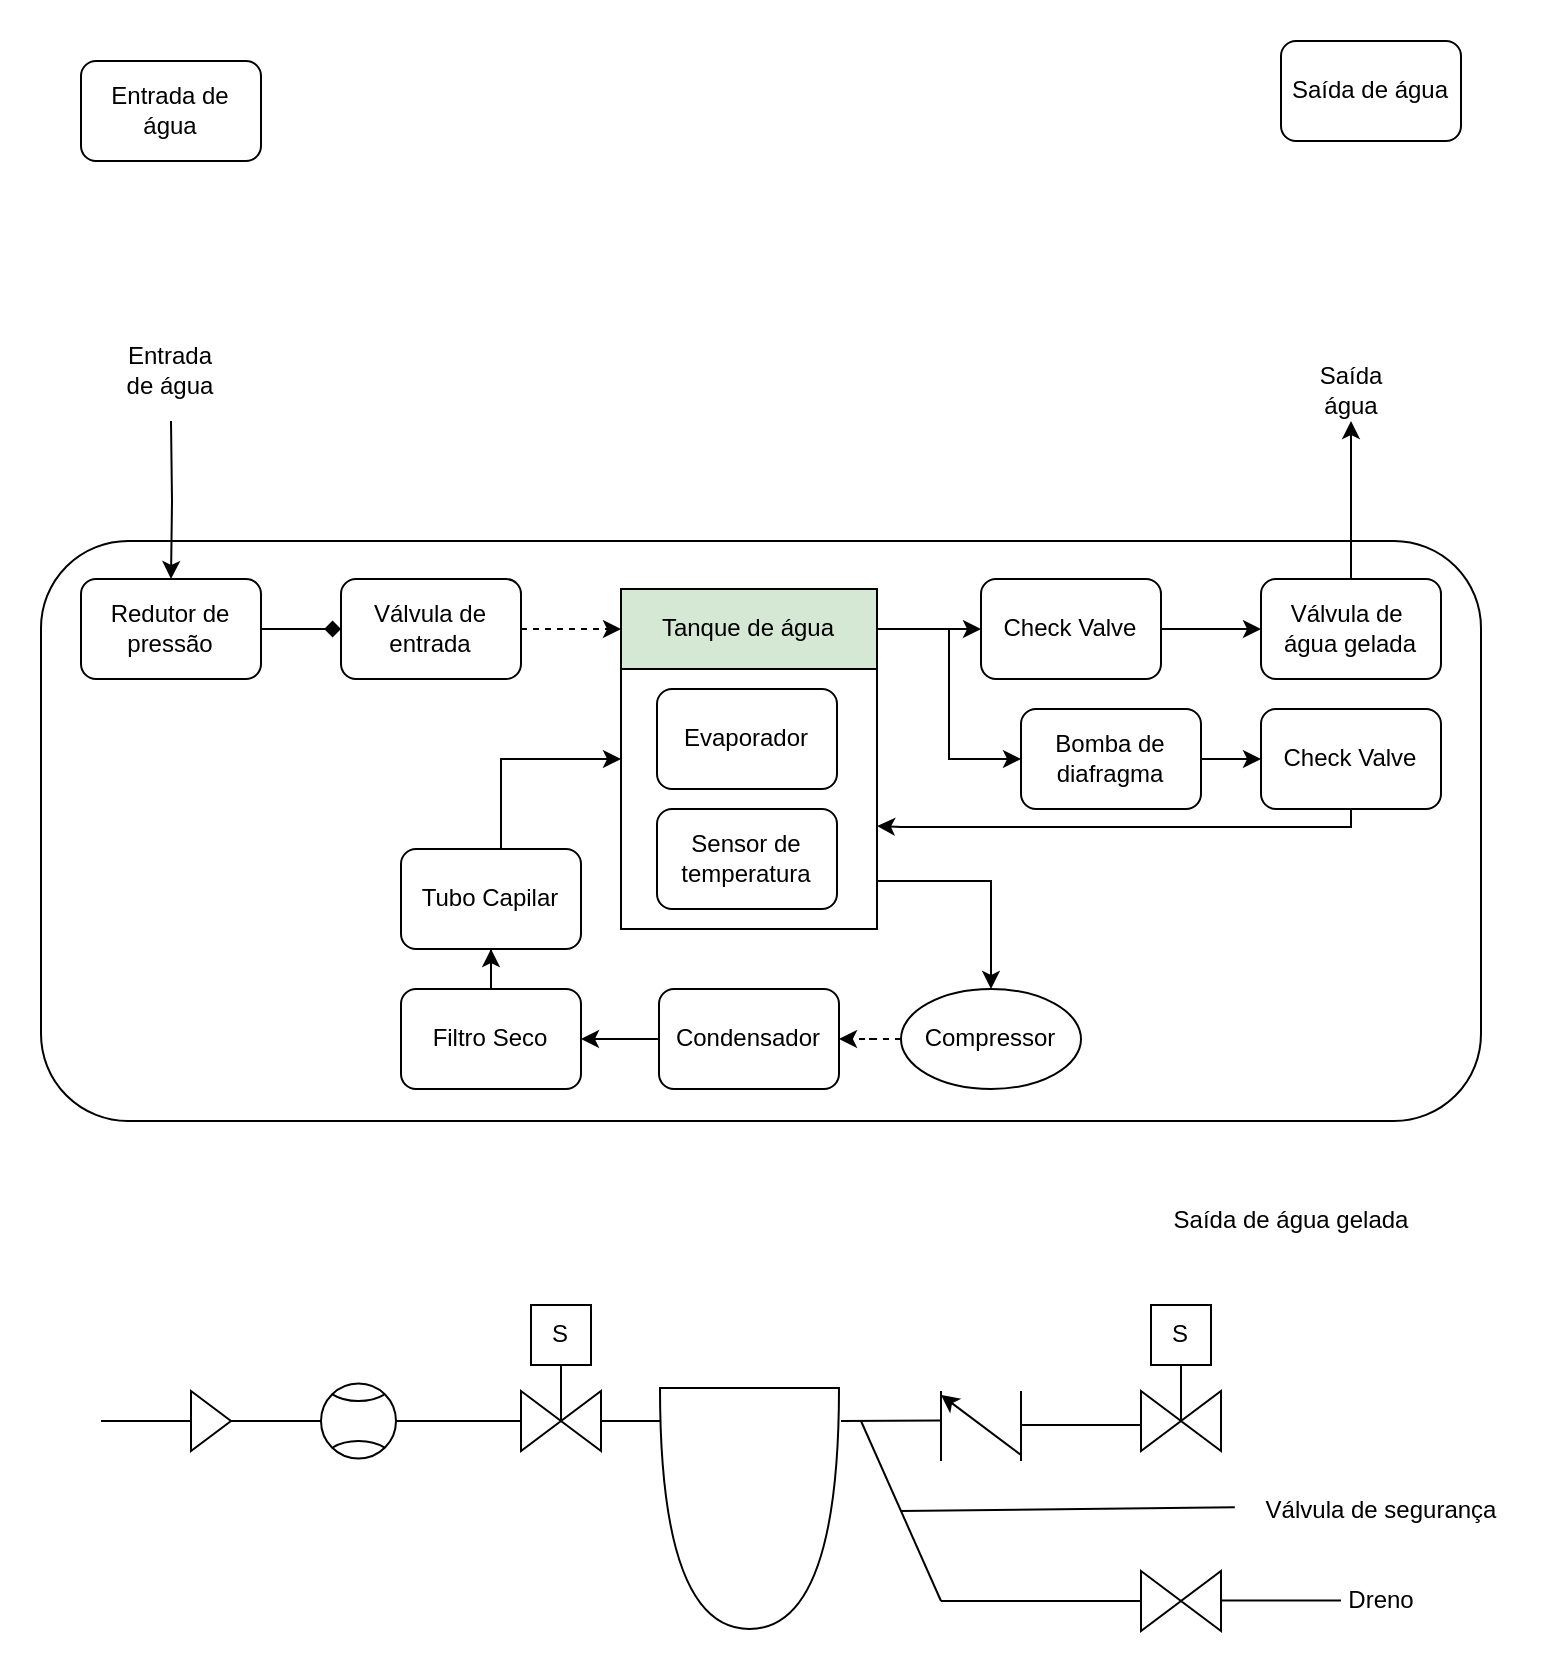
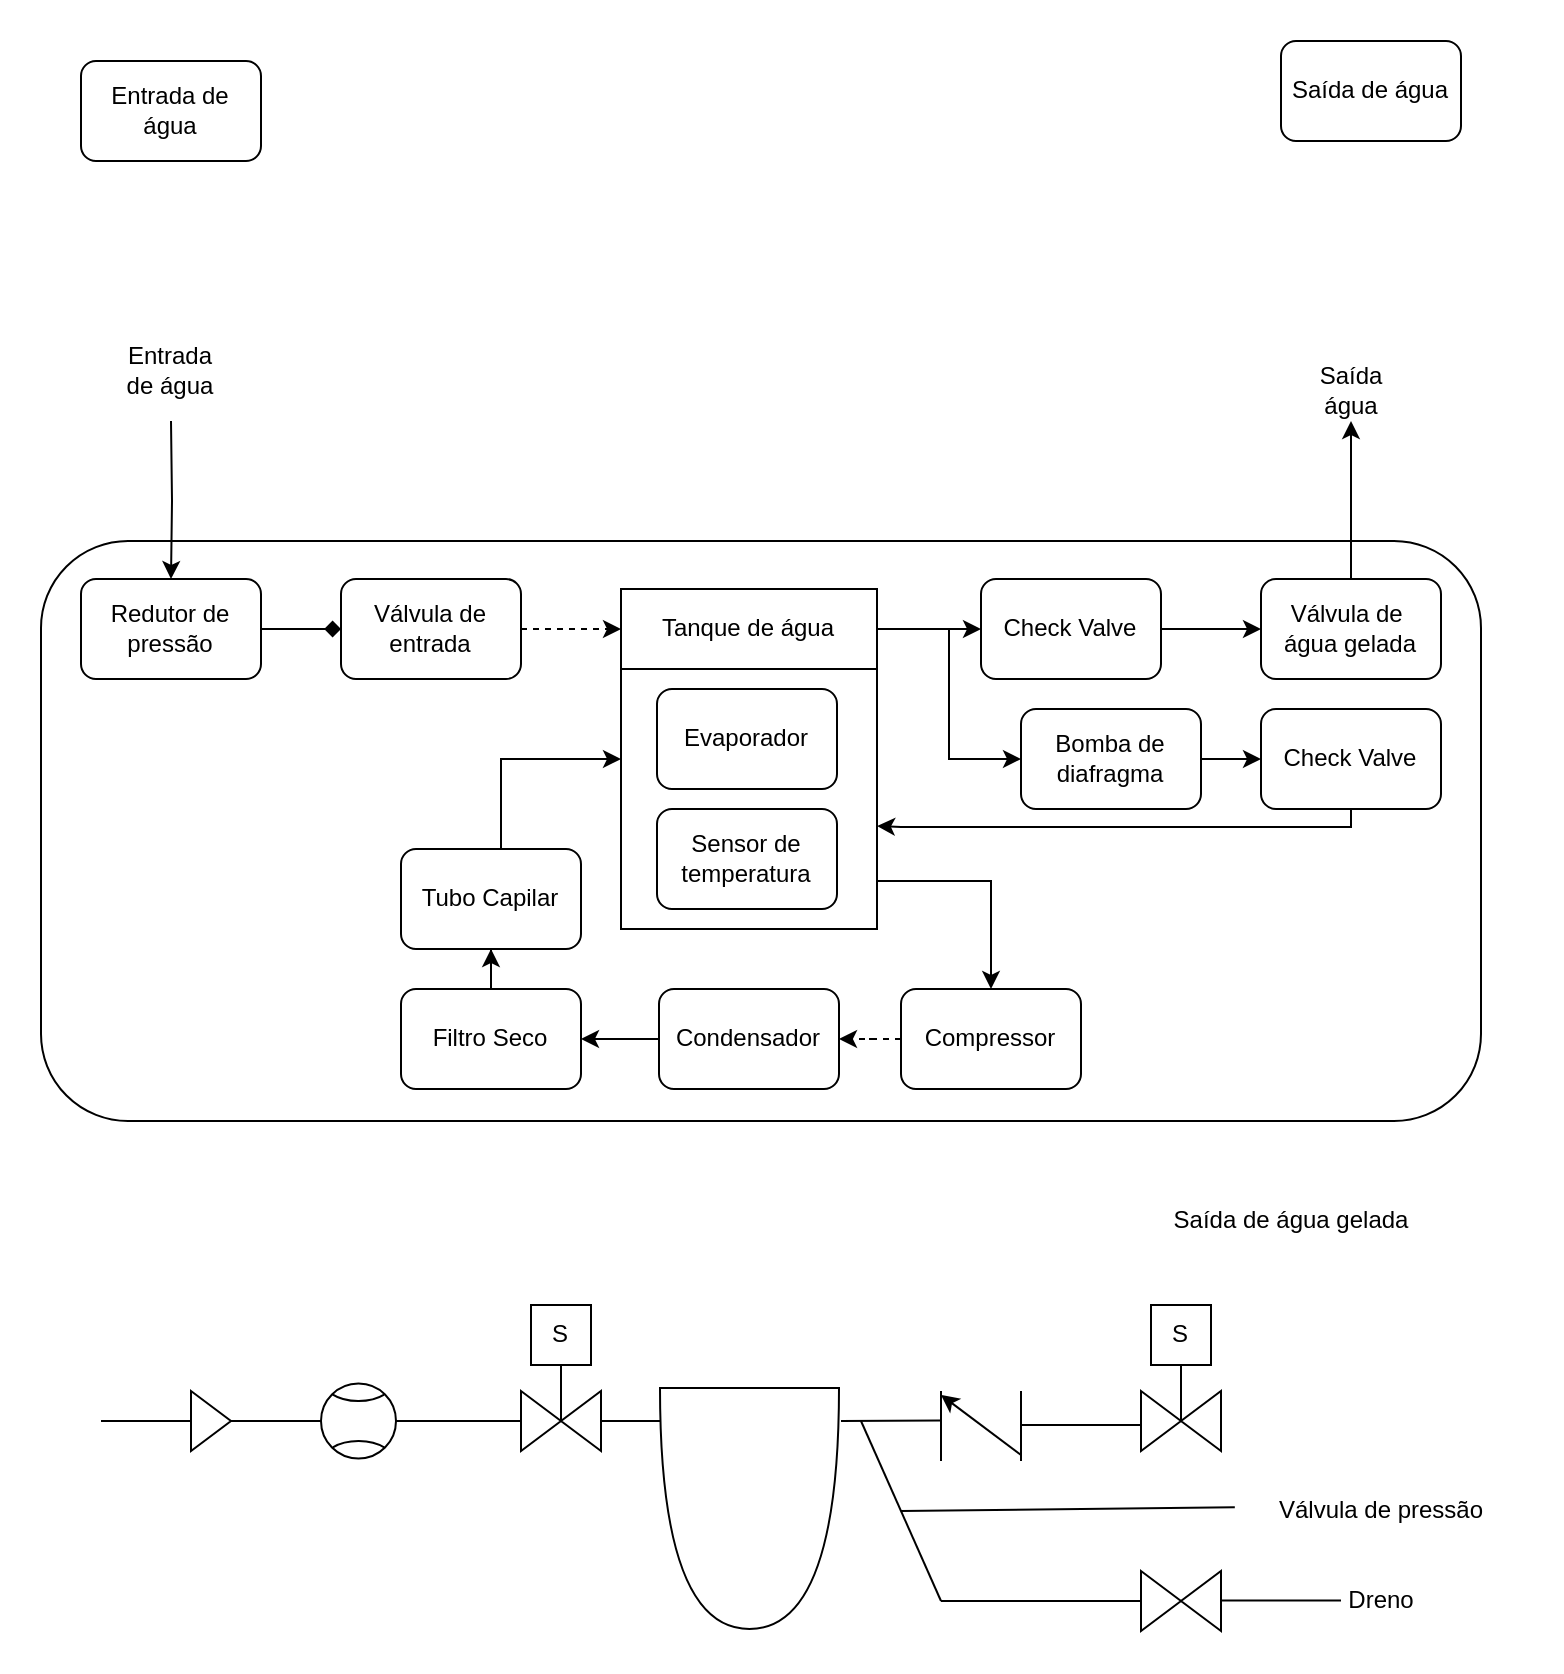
(749, 629) -> (749, 629)
(991, 1039) -> (991, 1039)
(1382, 1511) -> (1382, 1511)
